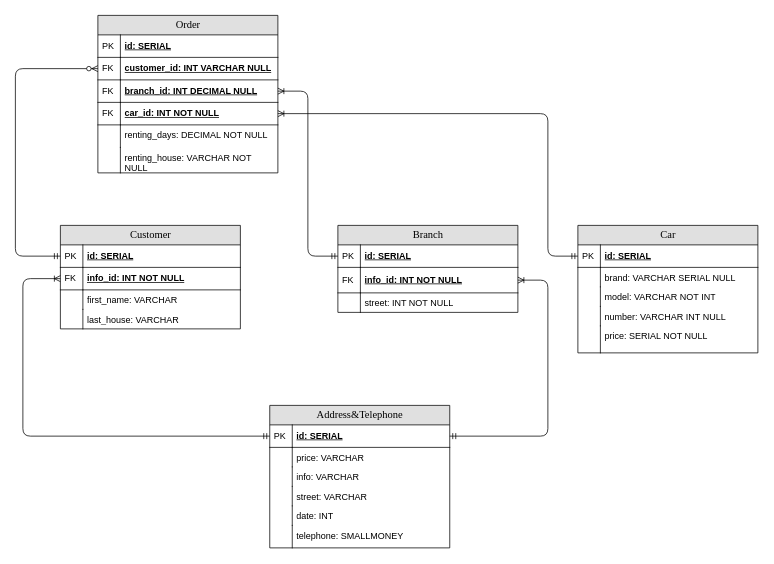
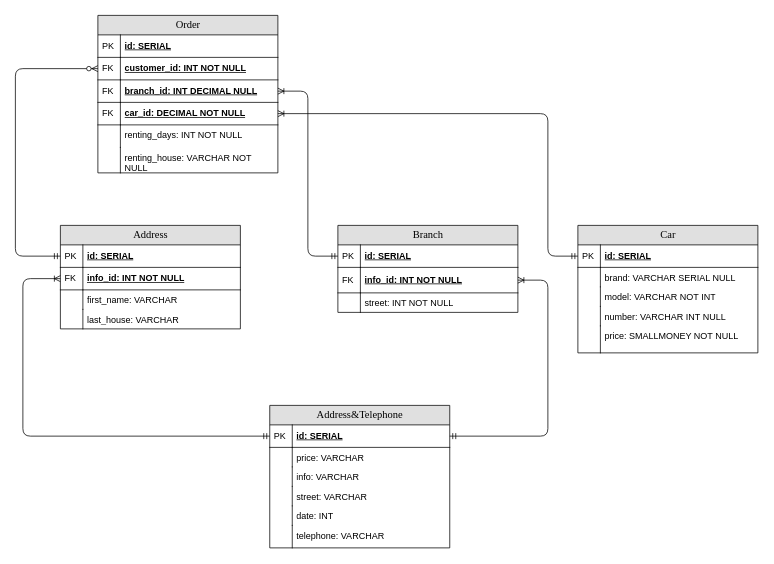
(192, 69) -> (182, 69)
(169, 114) -> (180, 114)
(195, 136) -> (185, 136)
(151, 235) -> (151, 235)
(654, 337) -> (665, 337)
(346, 536) -> (338, 536)
